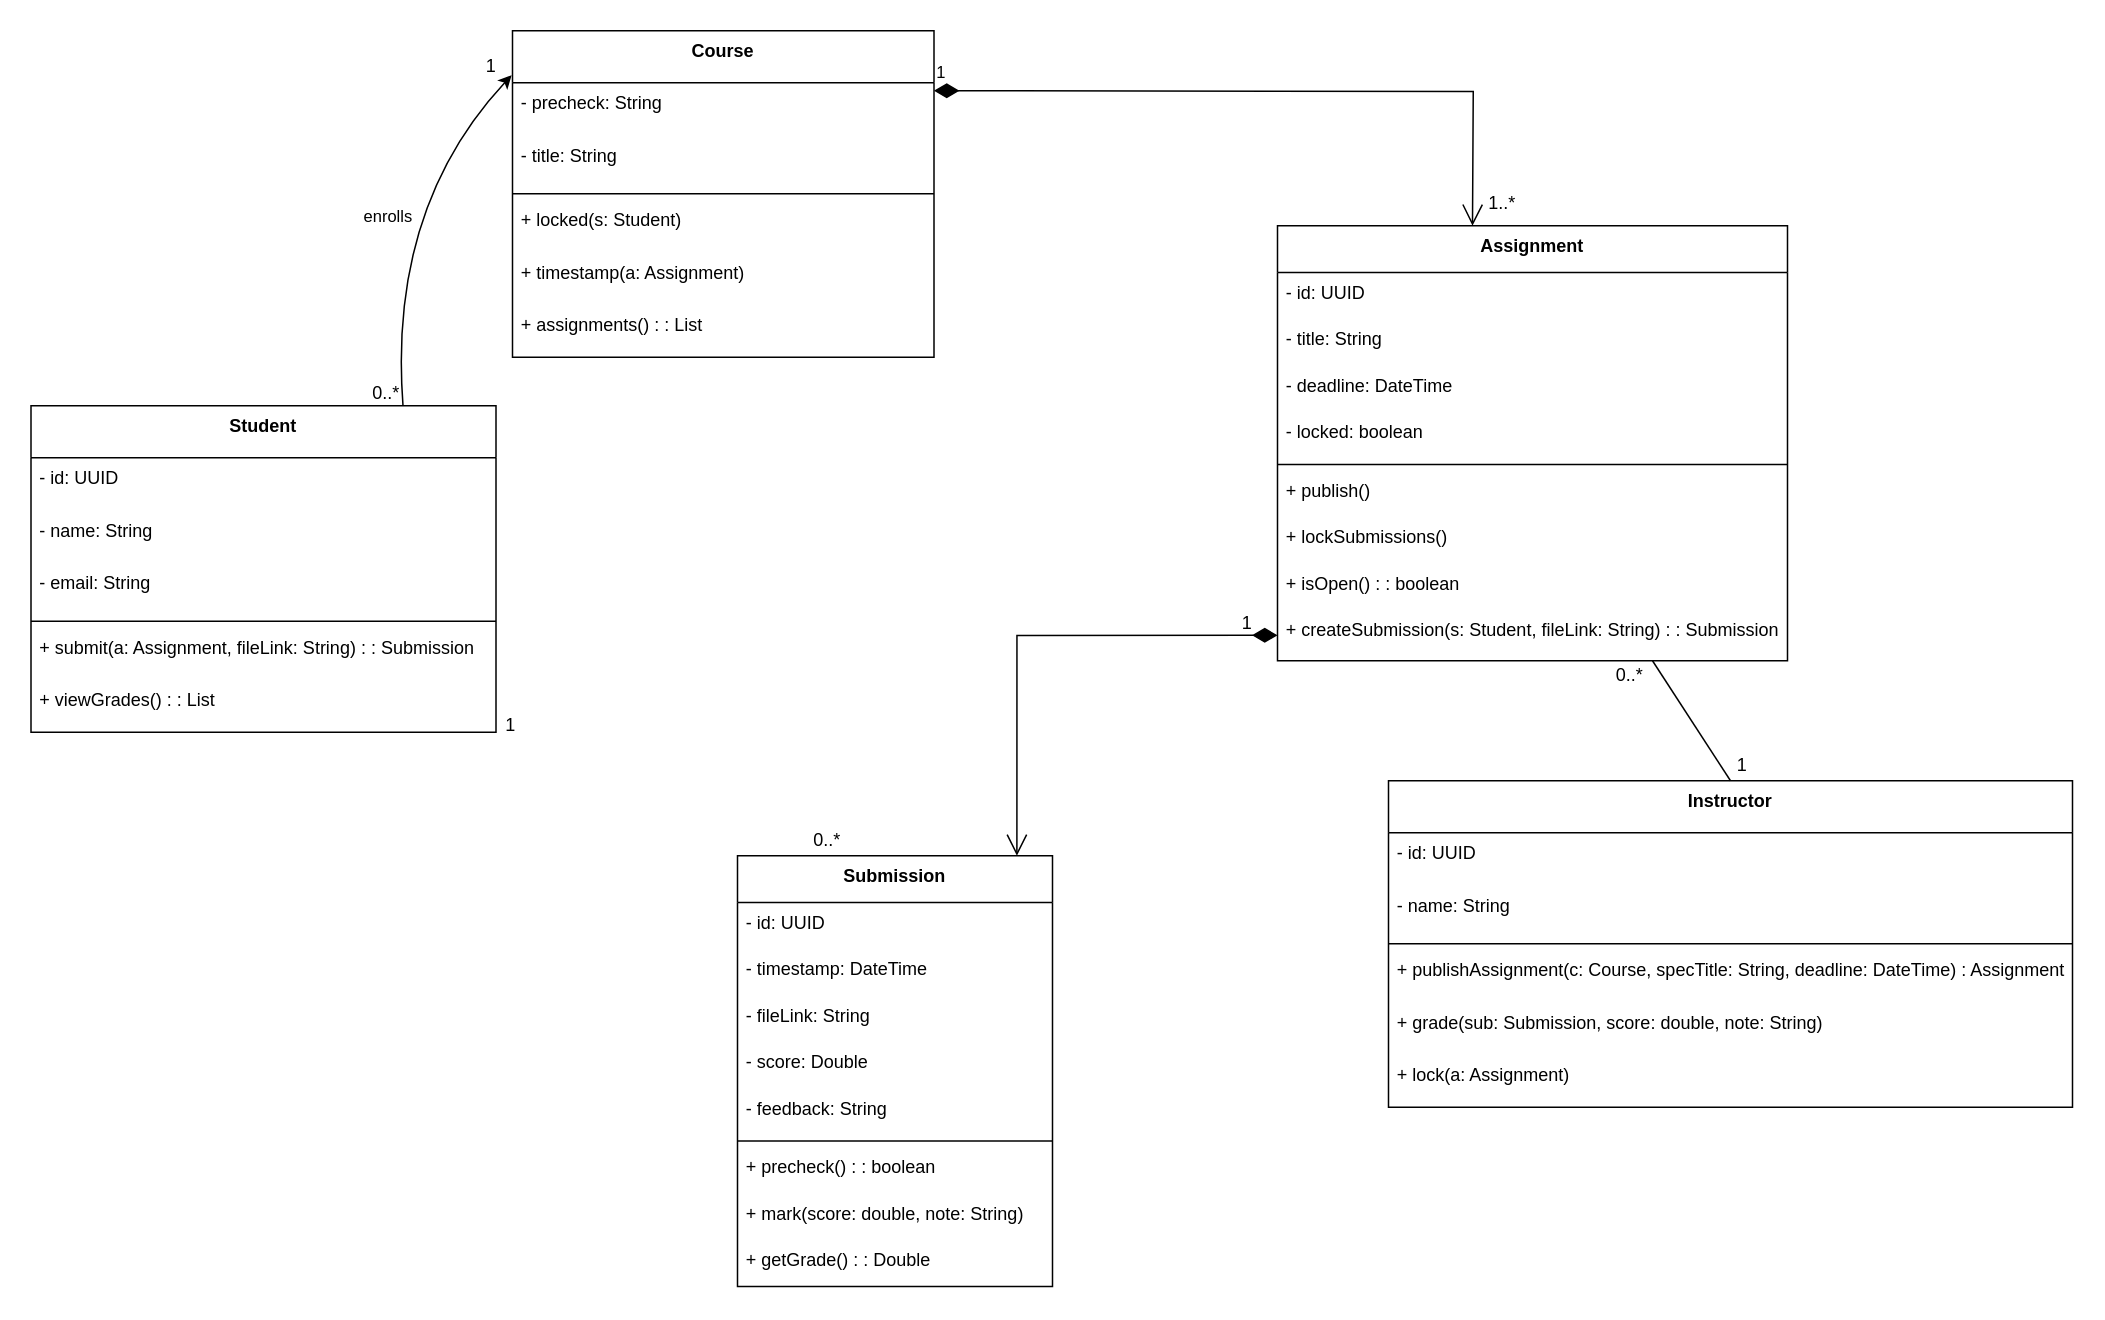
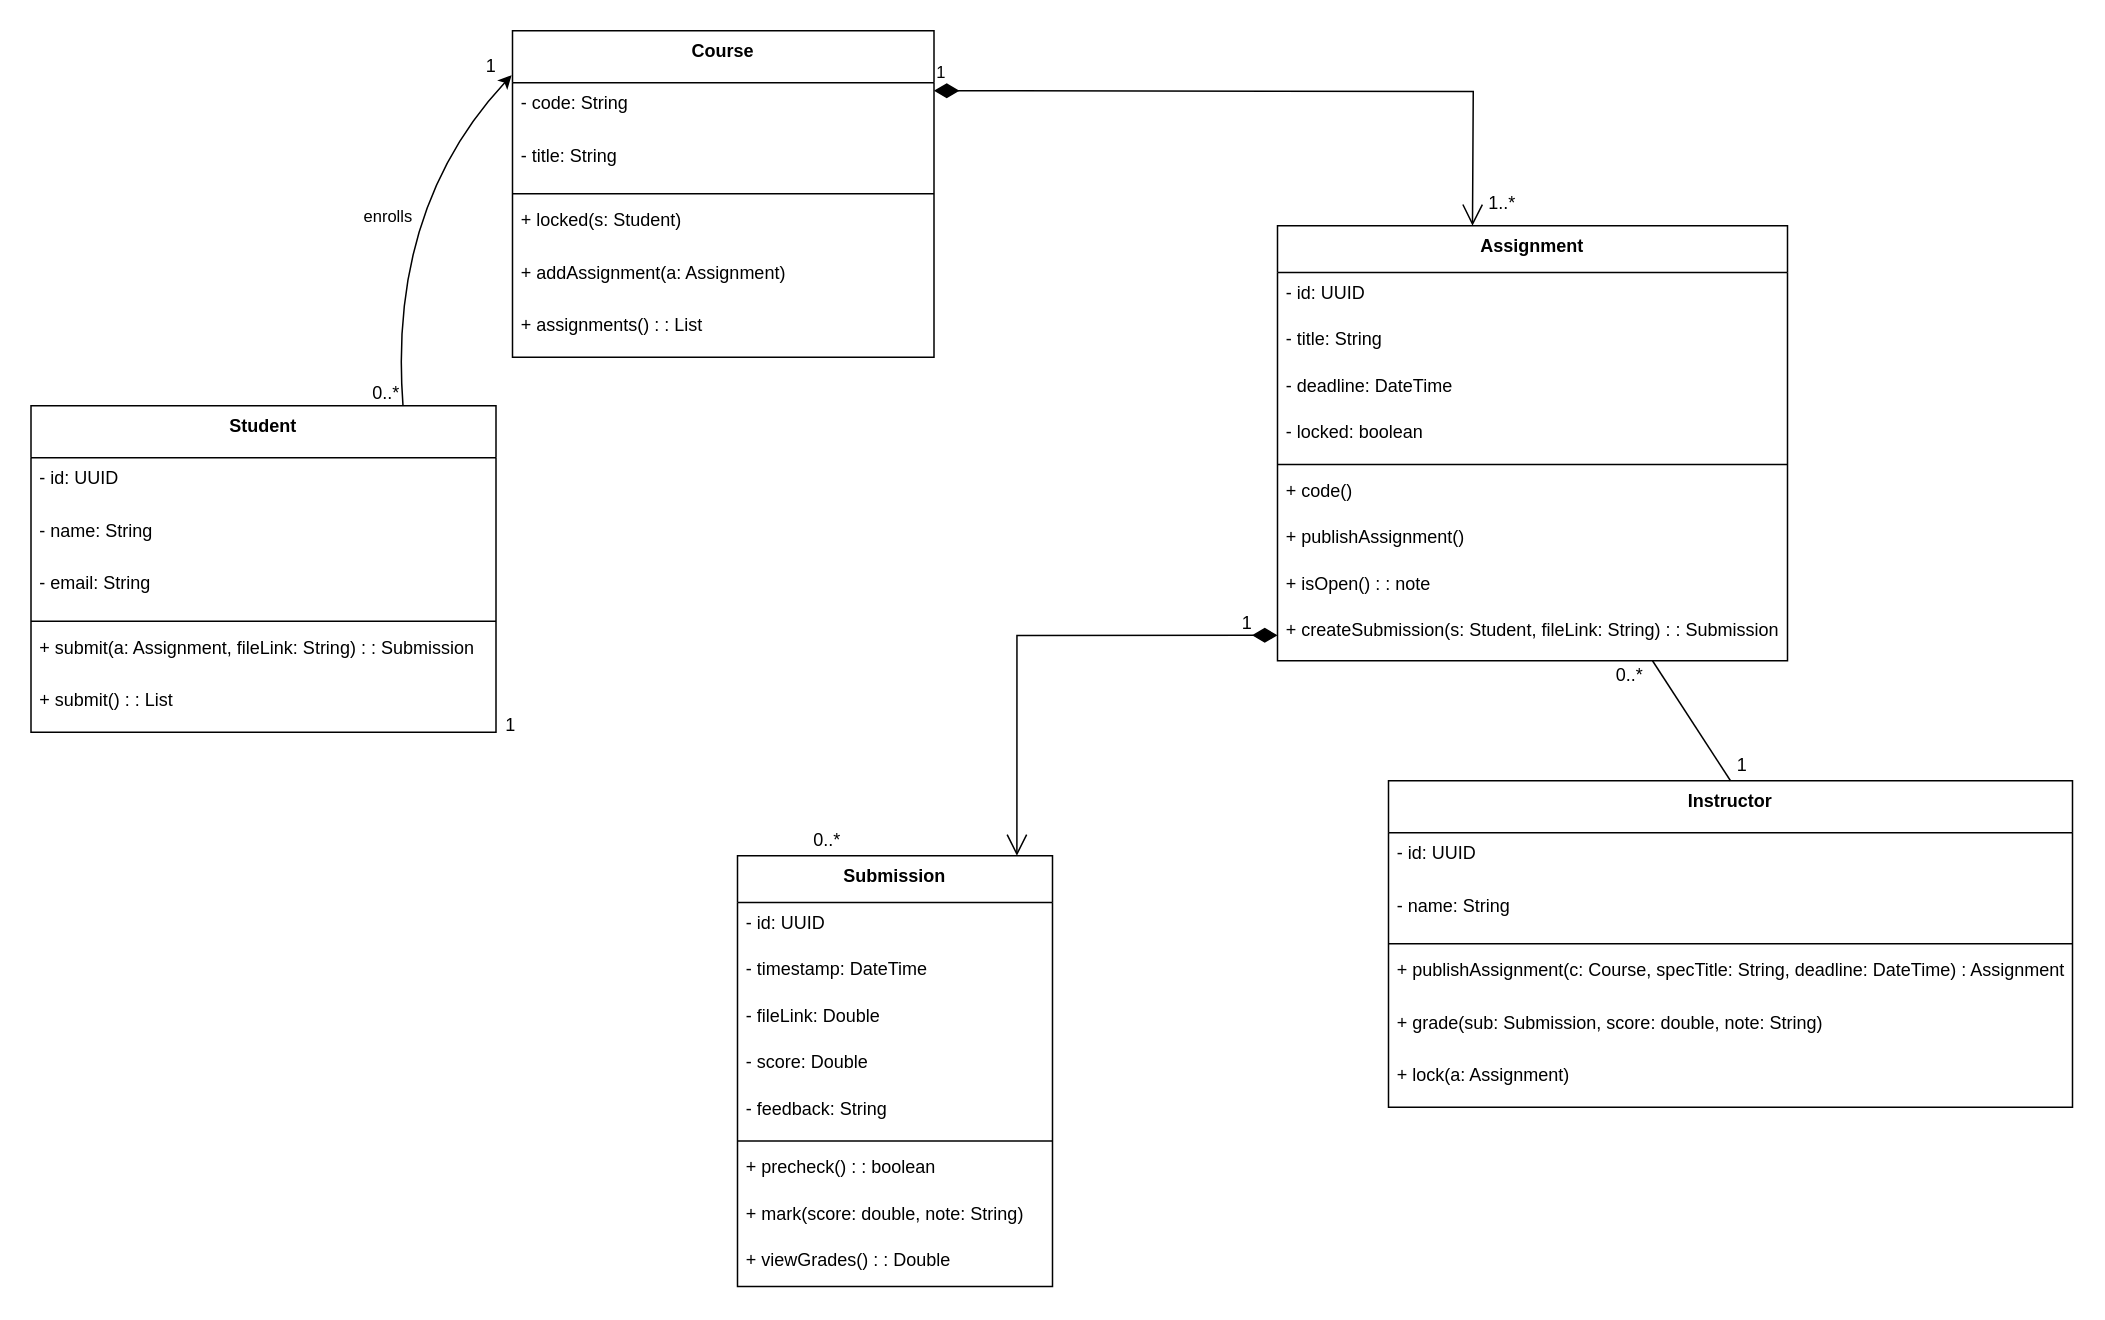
(602, 103) -> (582, 103)
(640, 273) -> (660, 273)
(1334, 491) -> (1323, 491)
(1372, 537) -> (1382, 537)
(1378, 584) -> (1365, 584)
(136, 700) -> (116, 700)
(820, 1016) -> (820, 1016)
(845, 1260) -> (853, 1260)
